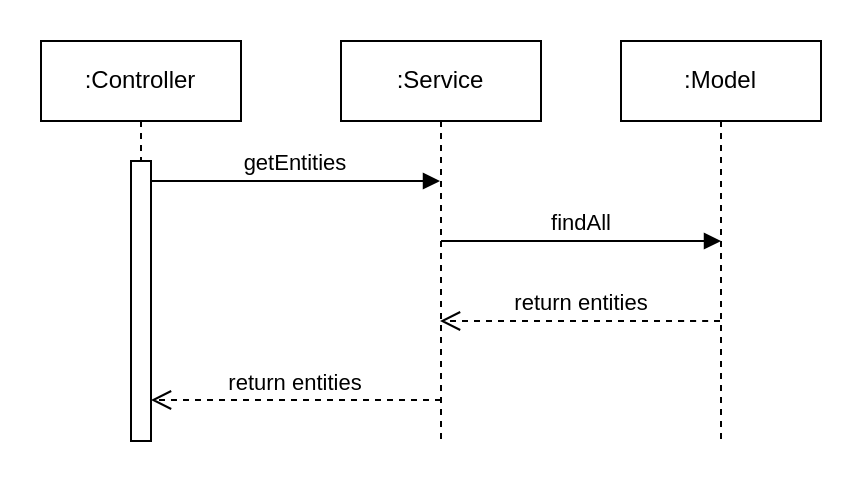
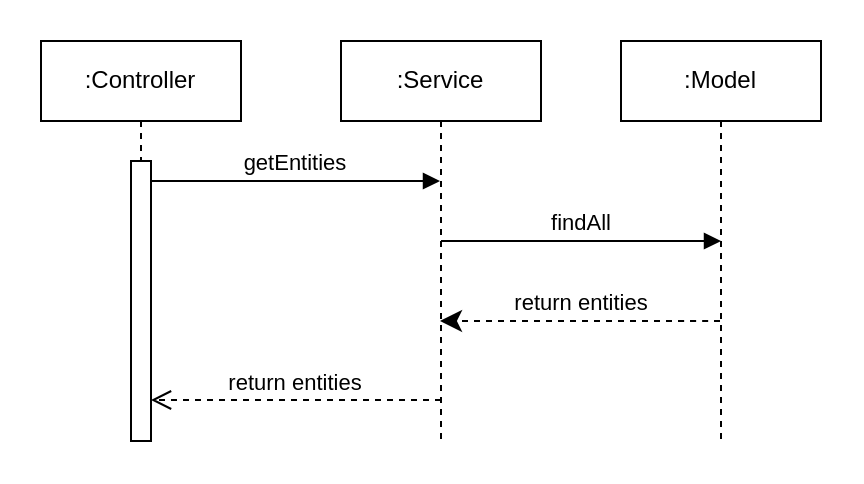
(453, 321) -> (458, 321)
